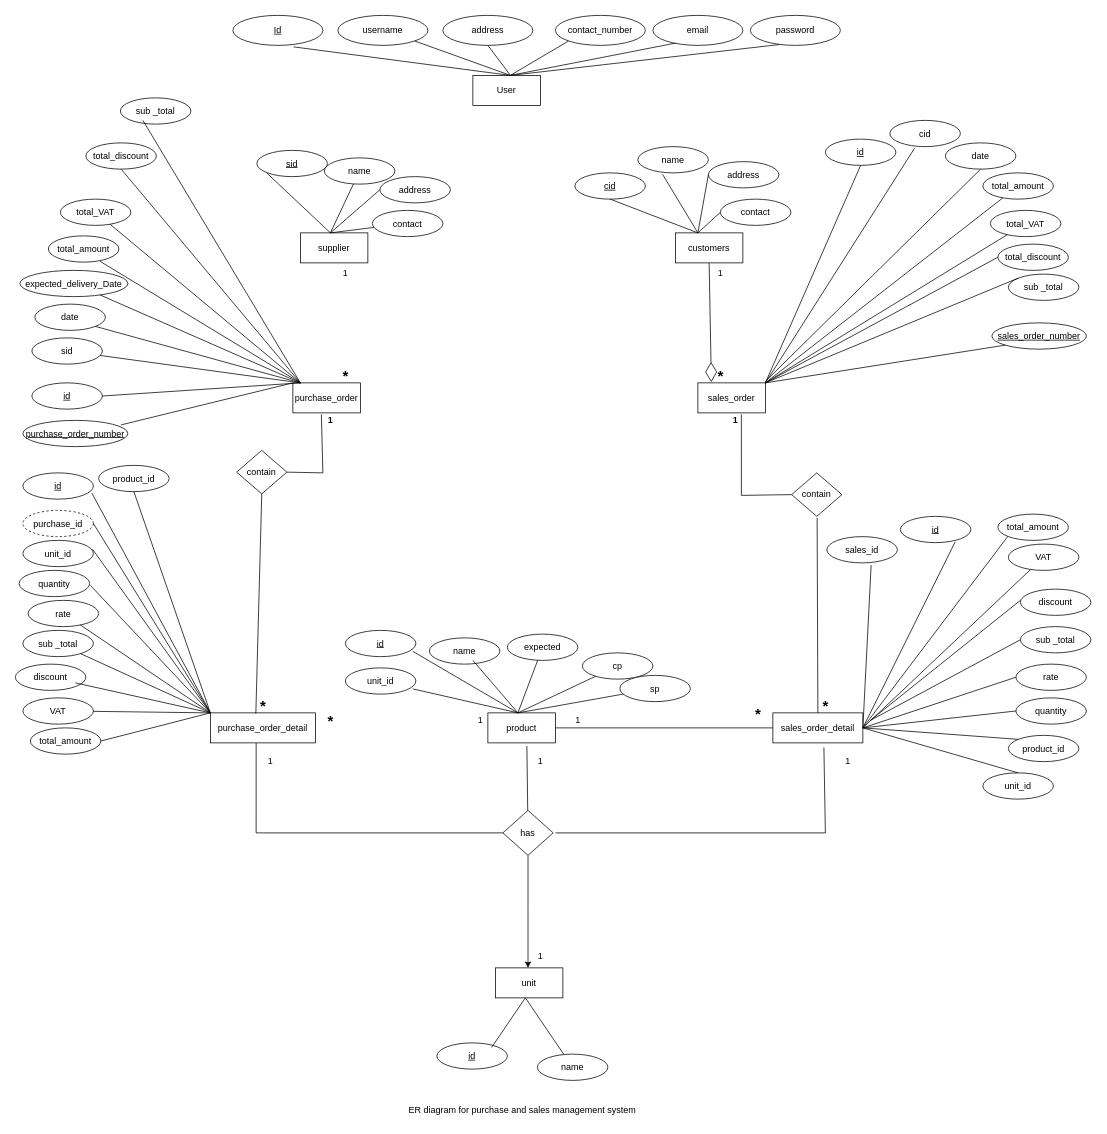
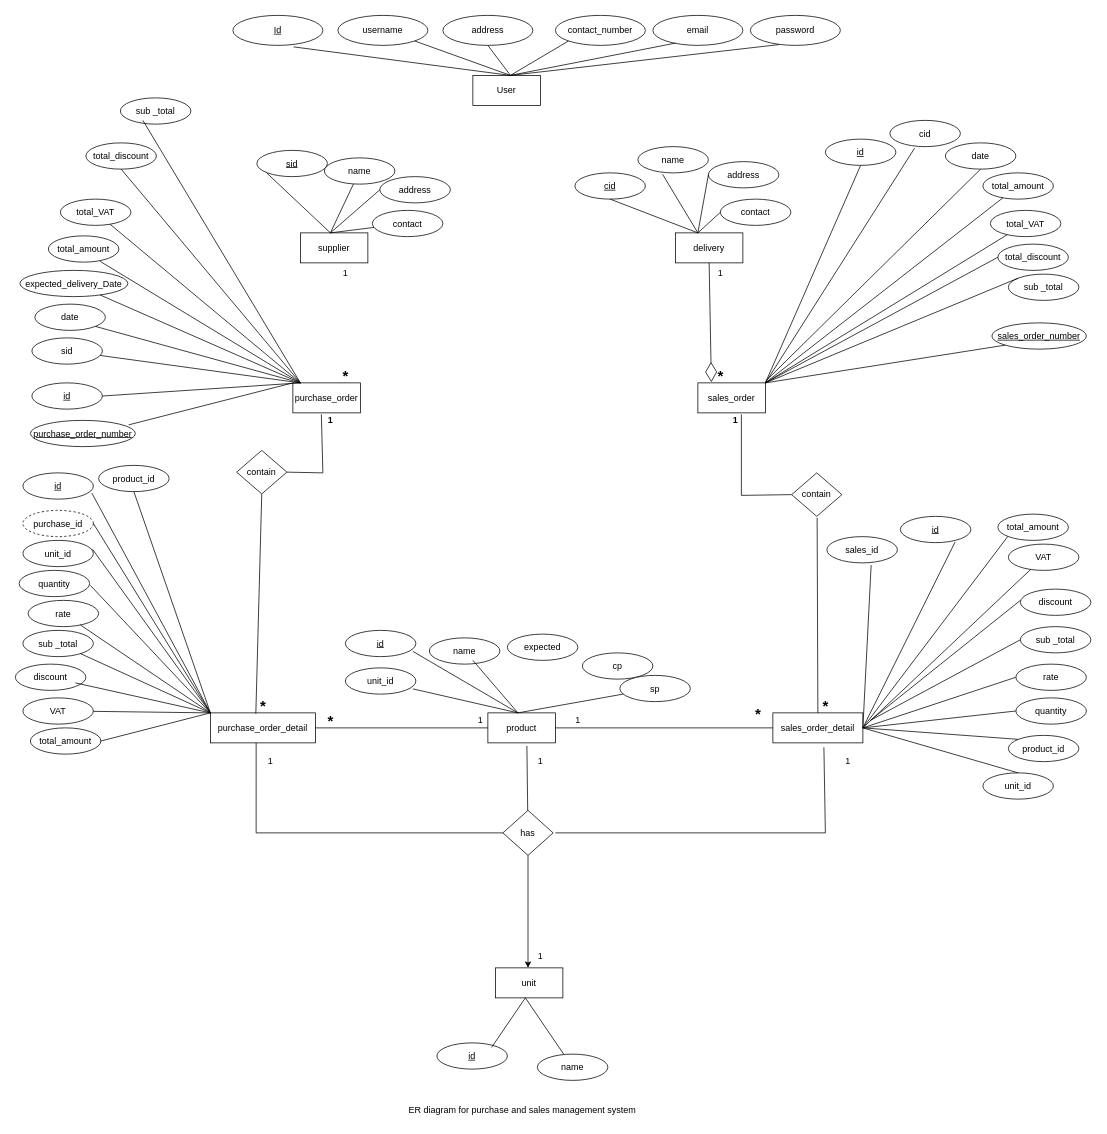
(709, 248) -> (709, 248)
(75, 434) -> (83, 434)
(561, 693) -> none
none -> (402, 728)
